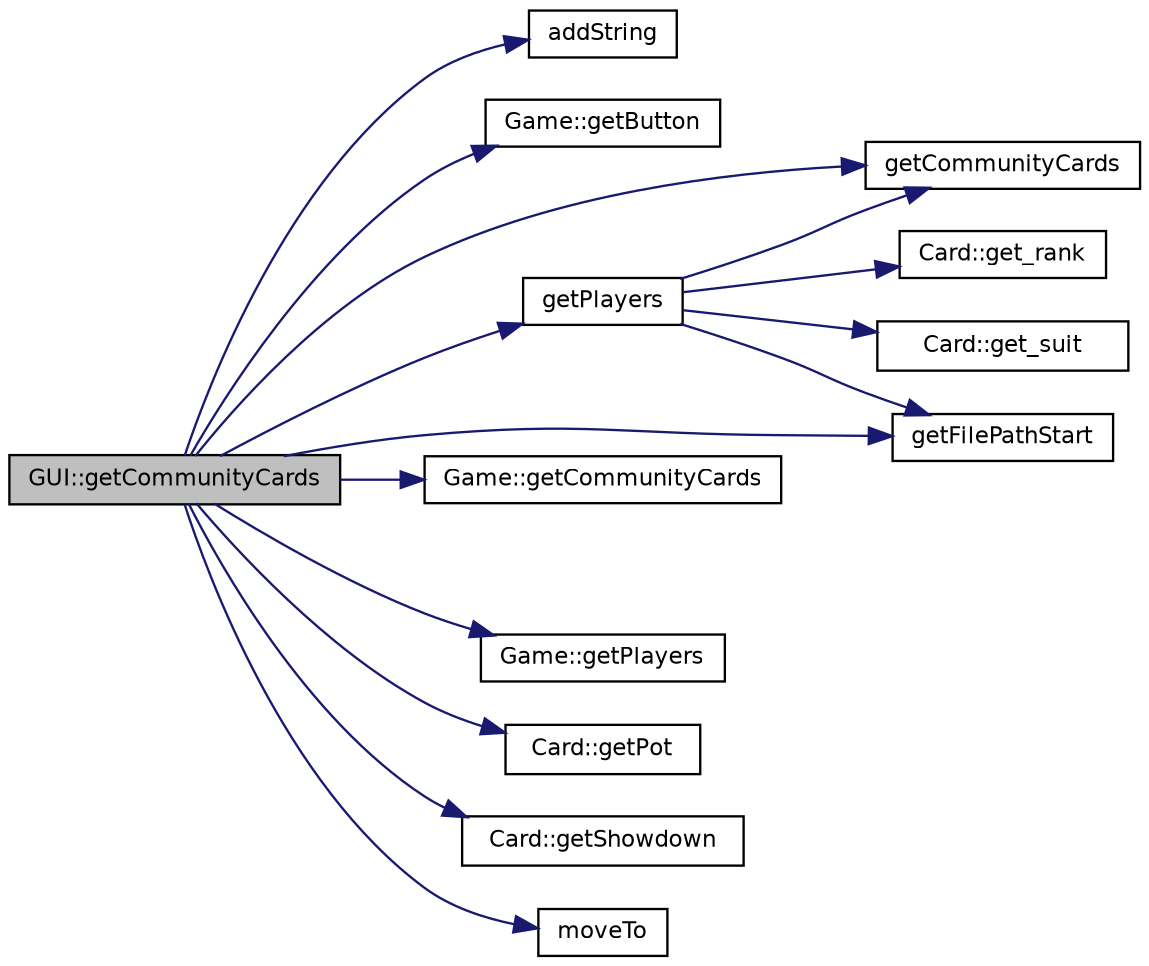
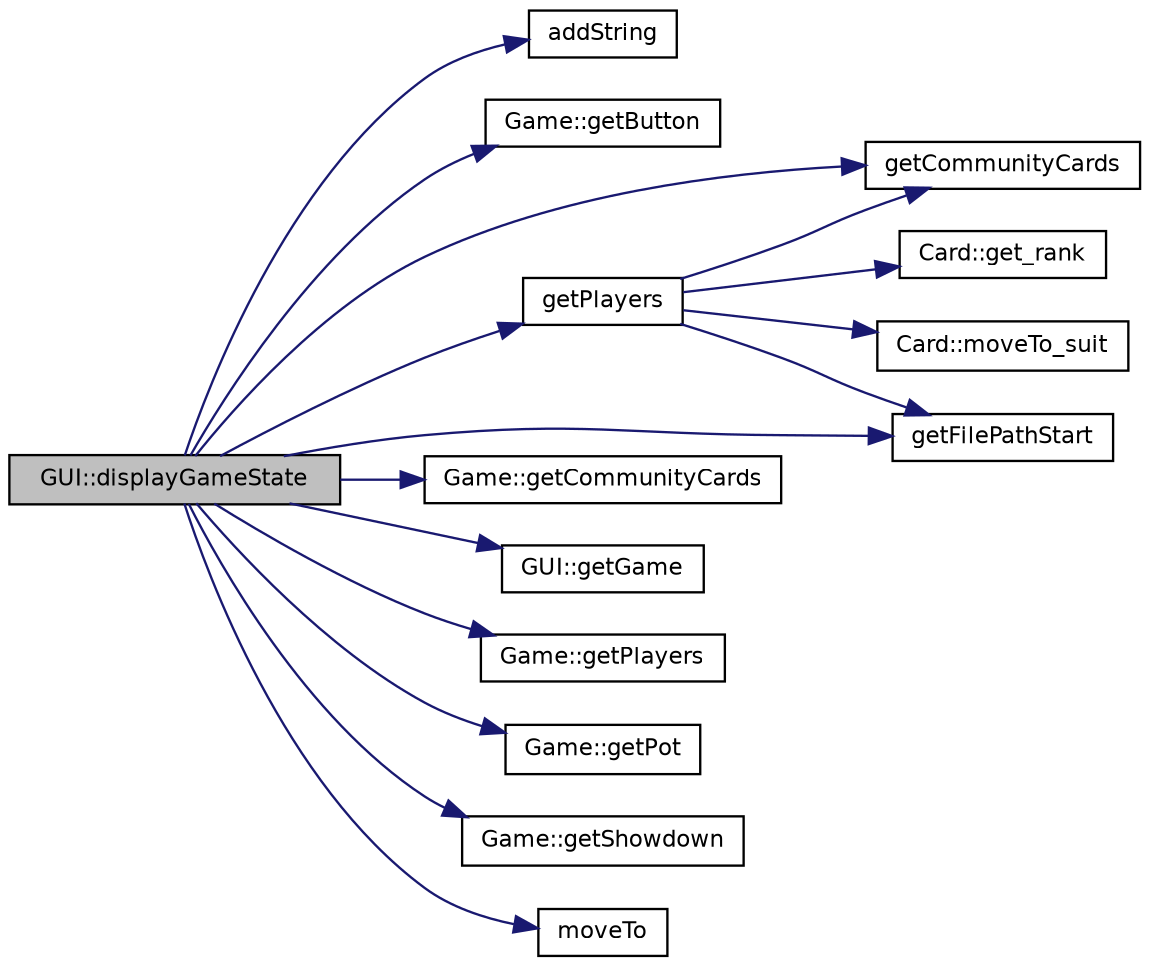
(1003, 346) -> (1003, 346)
(175, 480) -> (175, 480)
none -> (603, 569)
(603, 749) -> (603, 749)
(603, 841) -> (603, 841)
